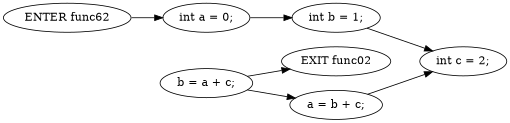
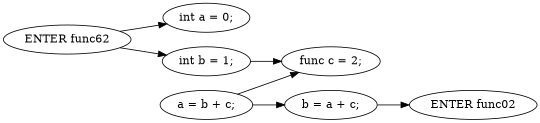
(267, 18) -> (139, 51)
(336, 61) -> (473, 105)
(463, 61) -> (331, 61)
(267, 93) -> (265, 105)
